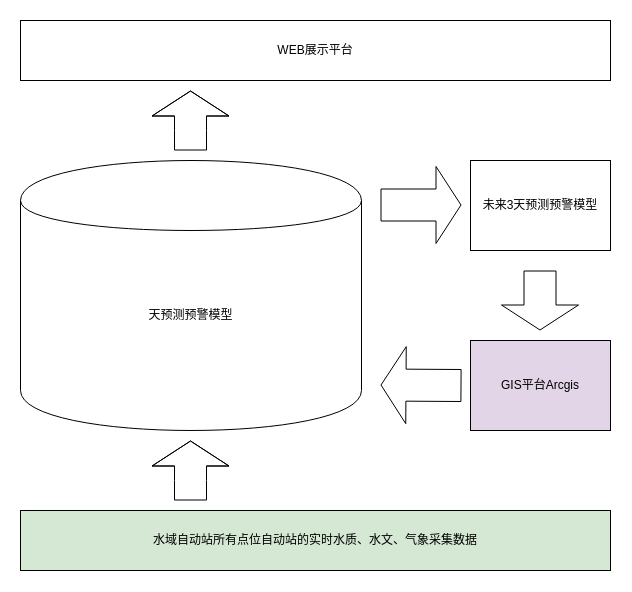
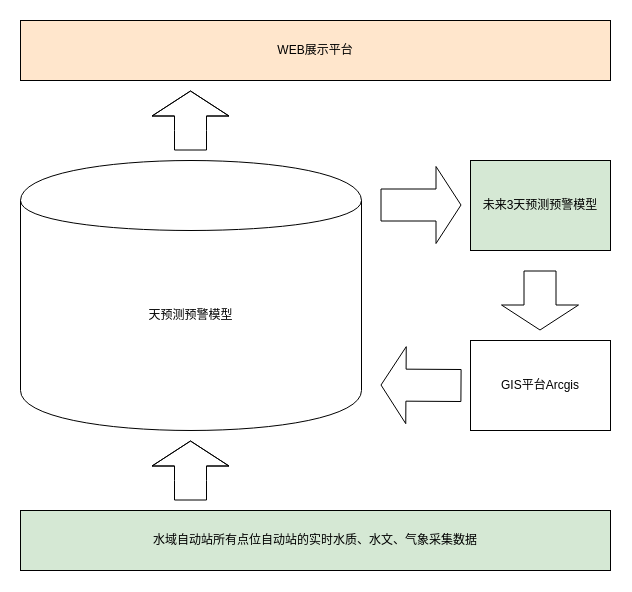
(316, 51) -> (316, 51)
(541, 206) -> (541, 206)
(541, 386) -> (541, 386)
